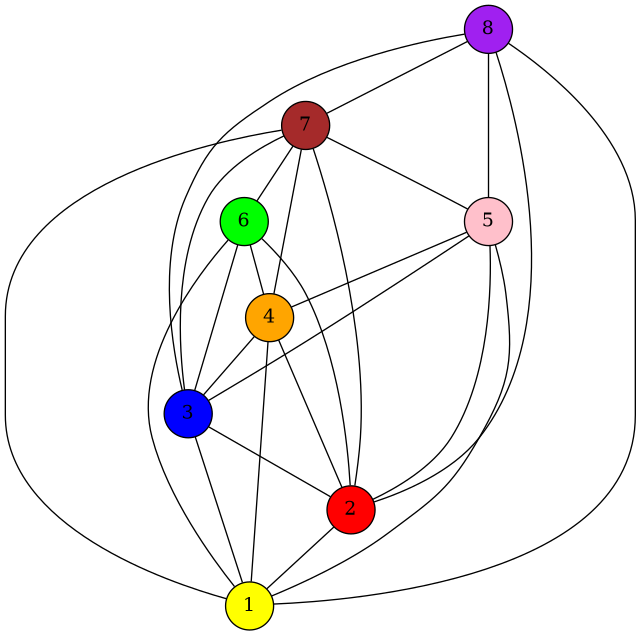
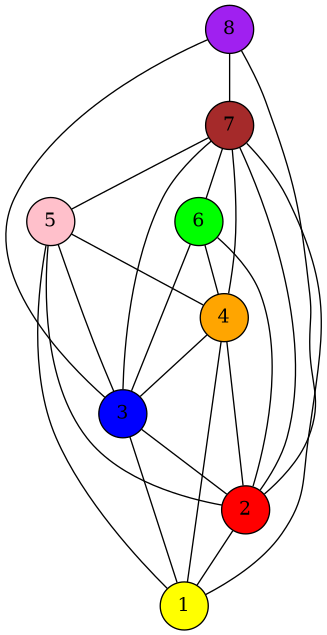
(489, 125) -> none
(149, 414) -> none
(633, 427) -> none
